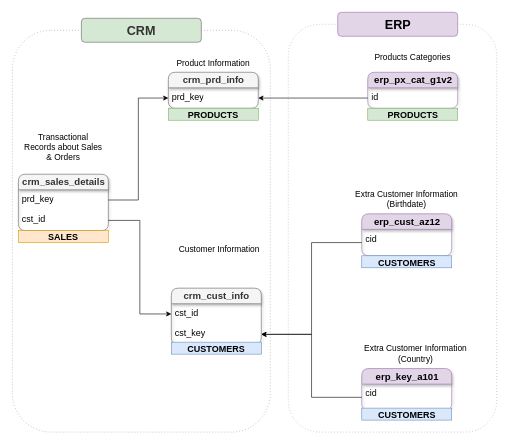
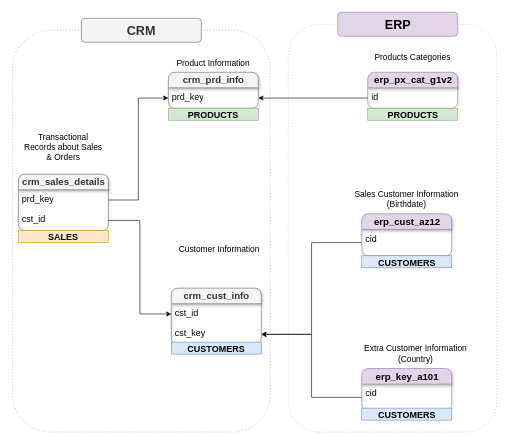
(141, 30) -> (141, 30)
(407, 199) -> (407, 199)
